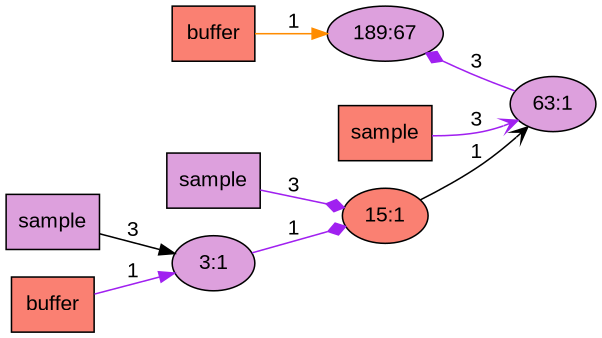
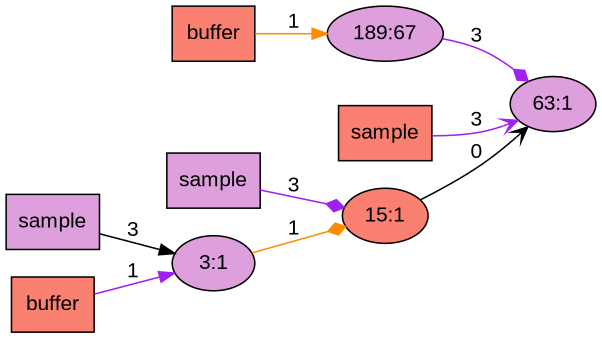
(479, 77) -> (480, 49)
(477, 152) -> (477, 152)
(290, 242) -> (290, 242)
